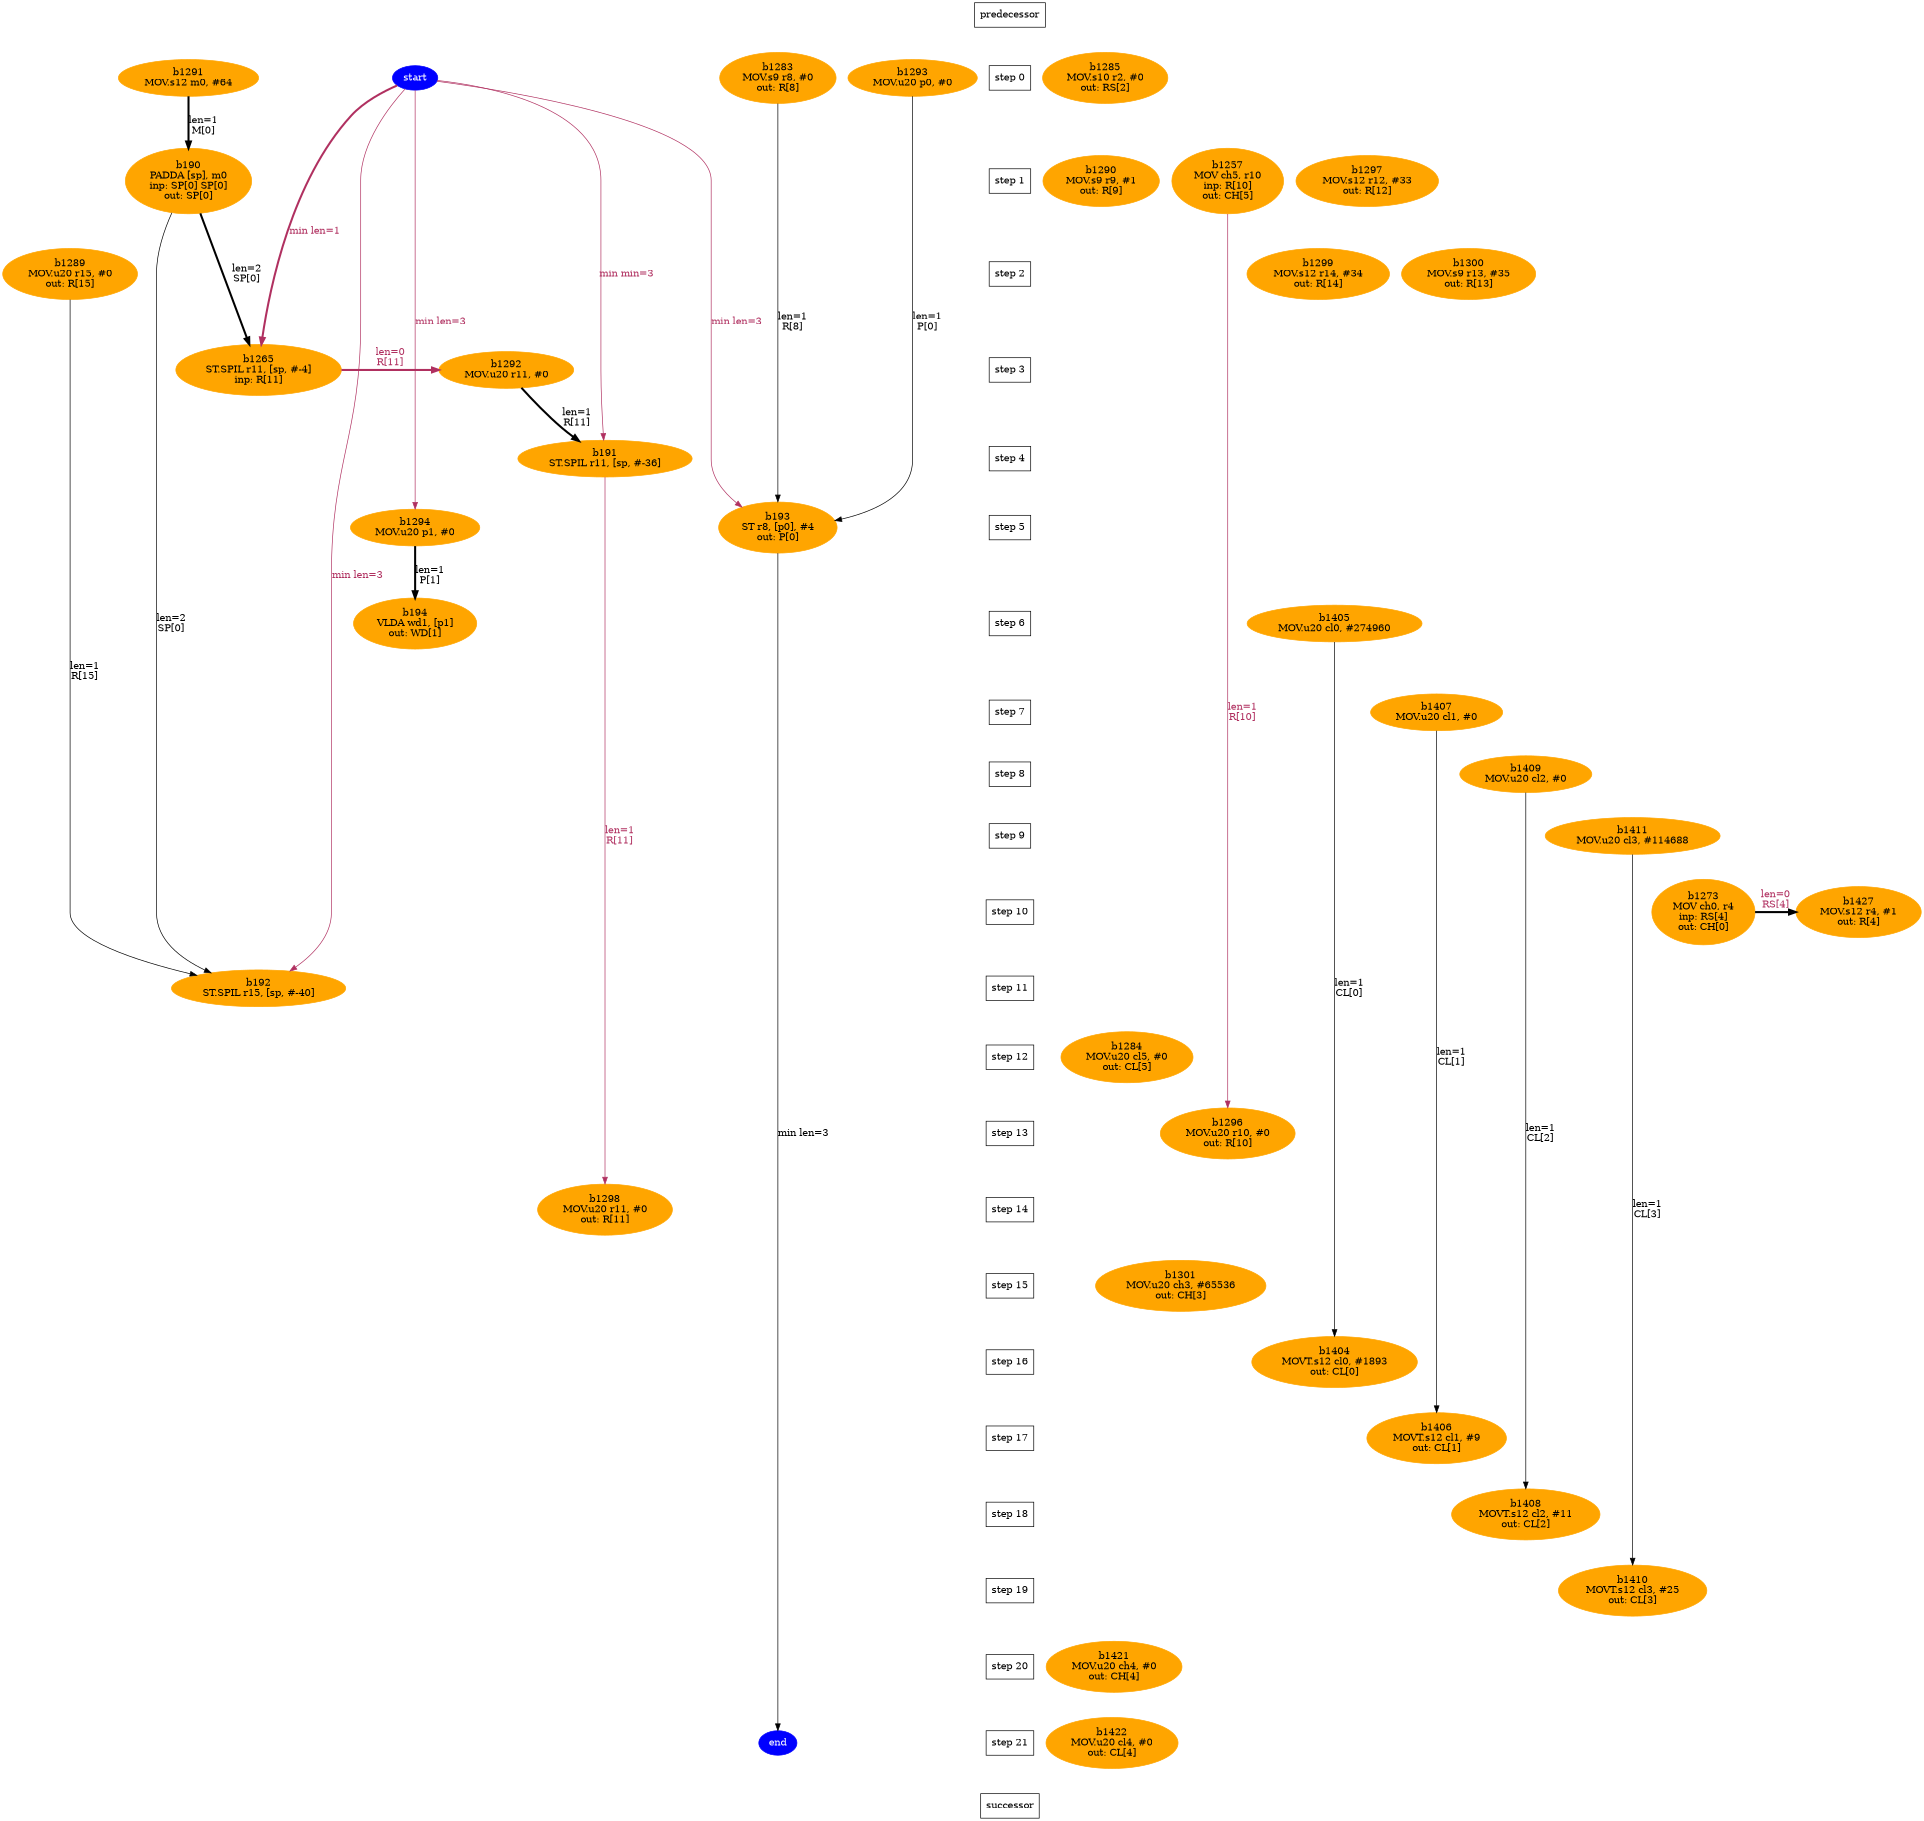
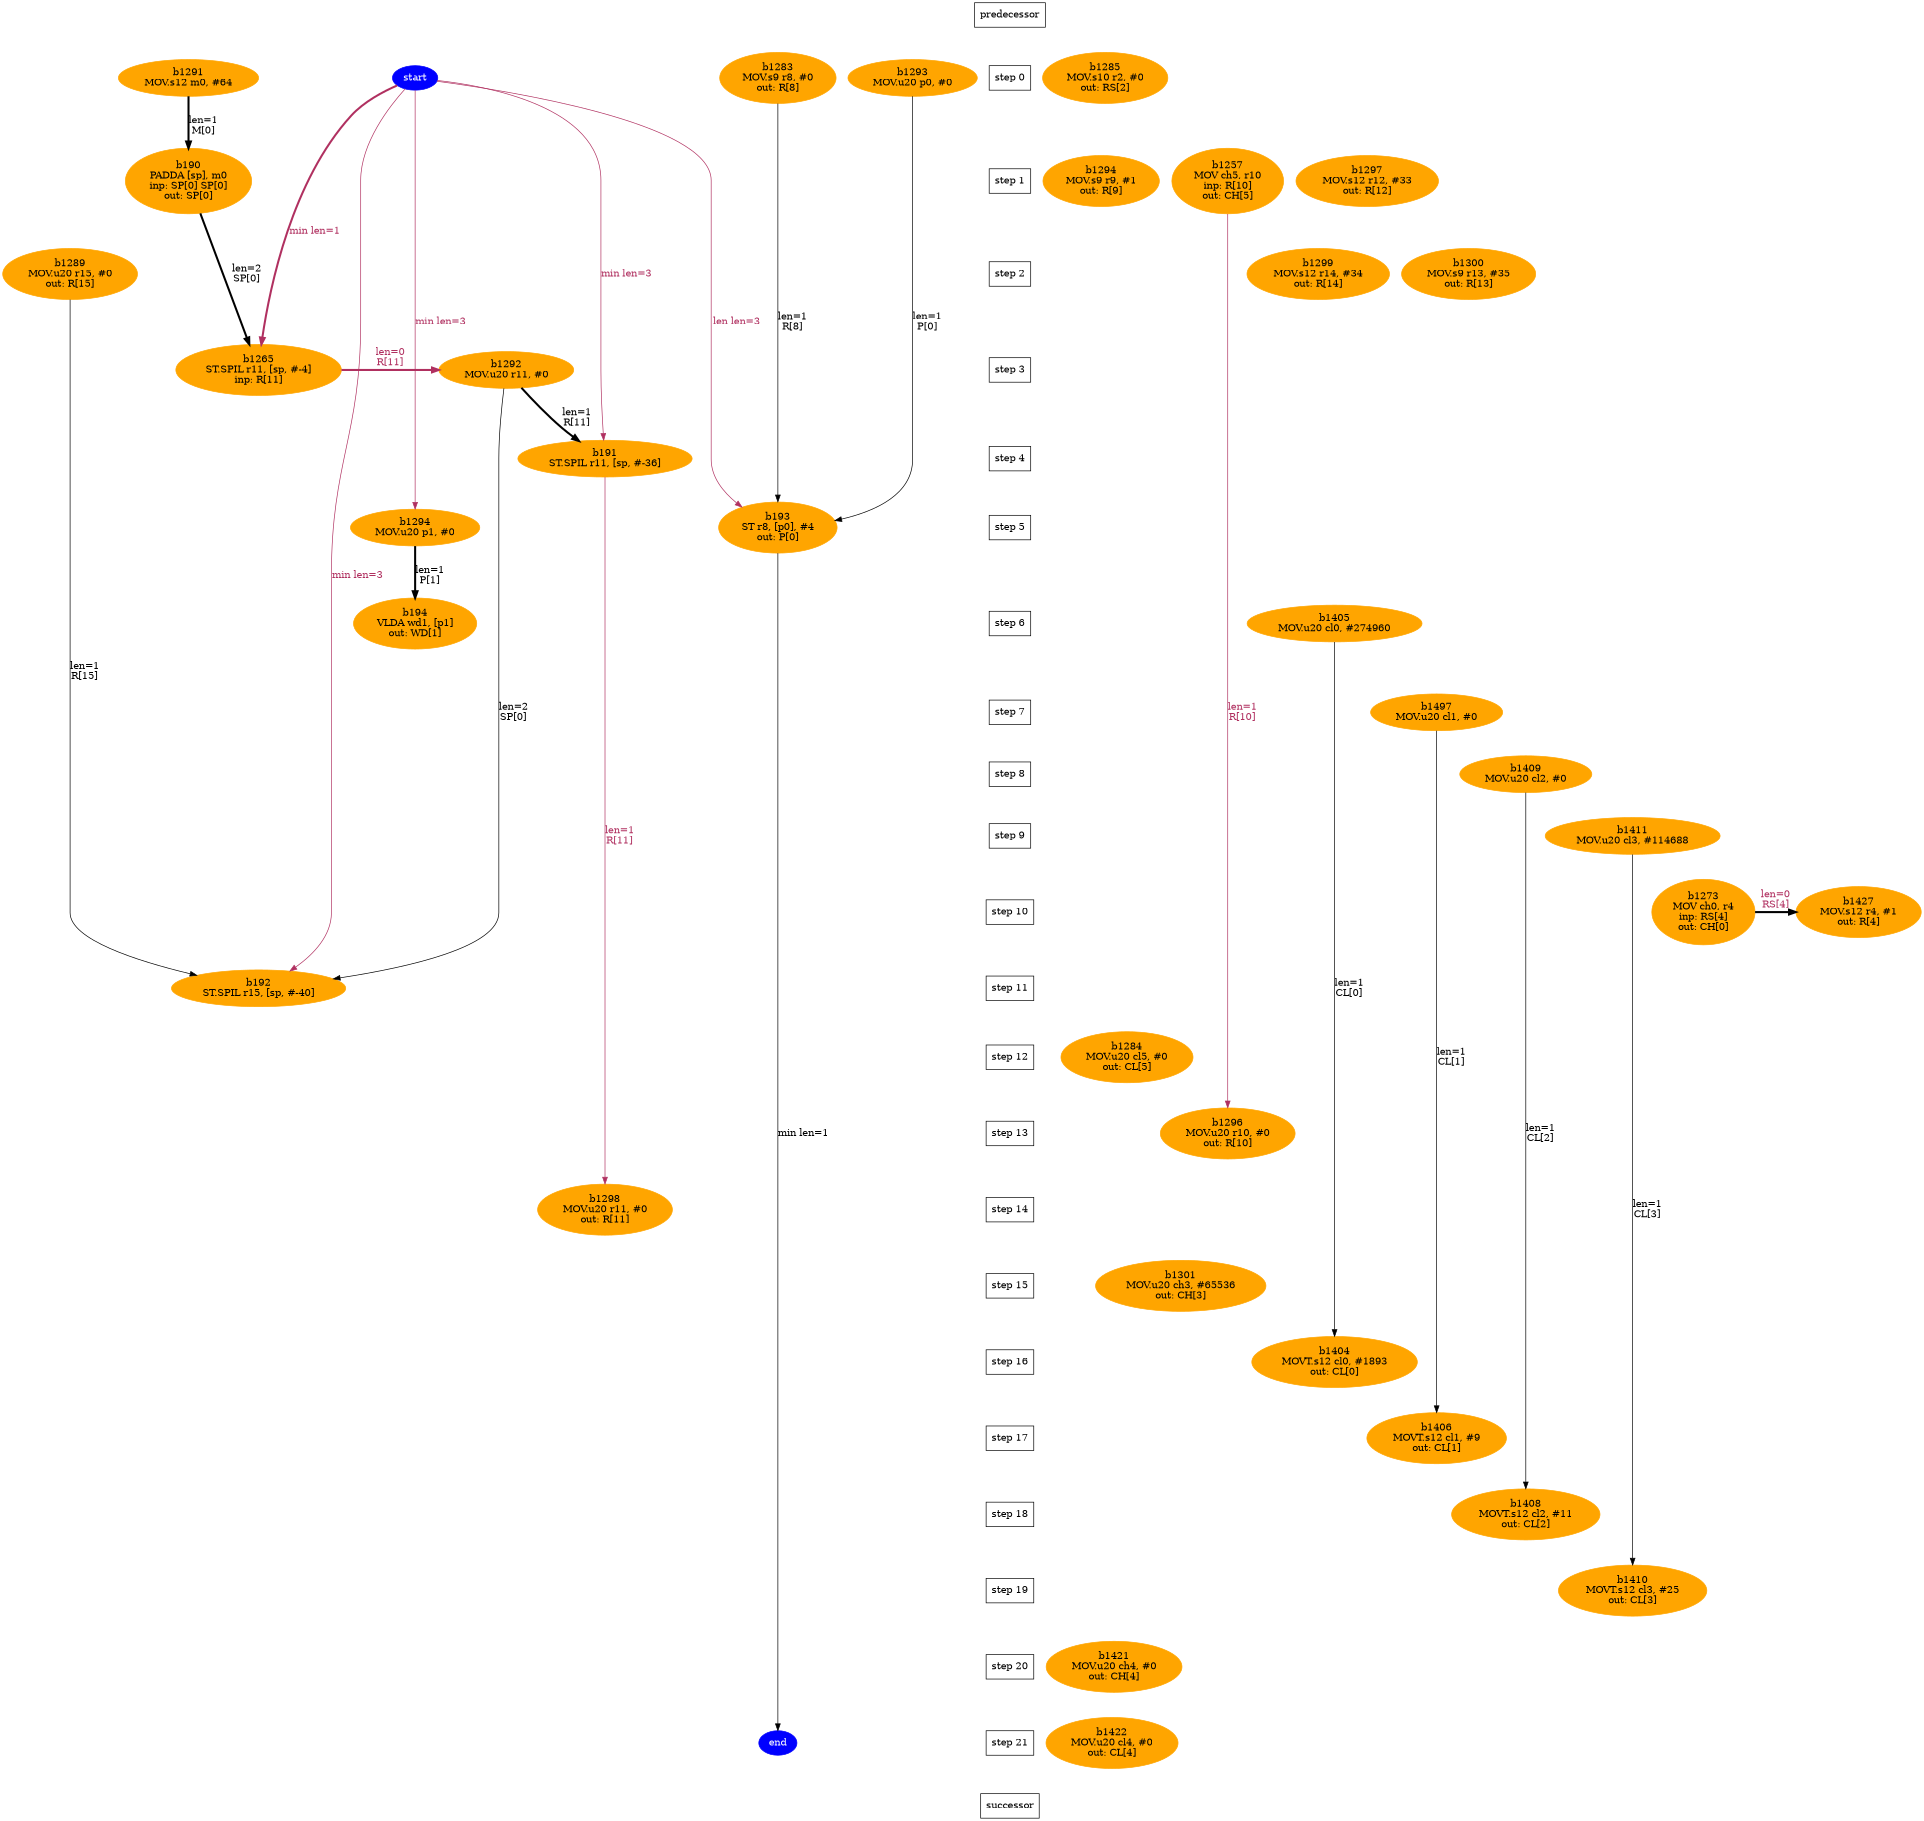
(1101, 181) -> (1101, 181)
(626, 274) -> (626, 274)
(737, 322) -> (737, 322)
(157, 601) -> (499, 740)
(1437, 712) -> (1437, 712)
(803, 1133) -> (803, 1133)
